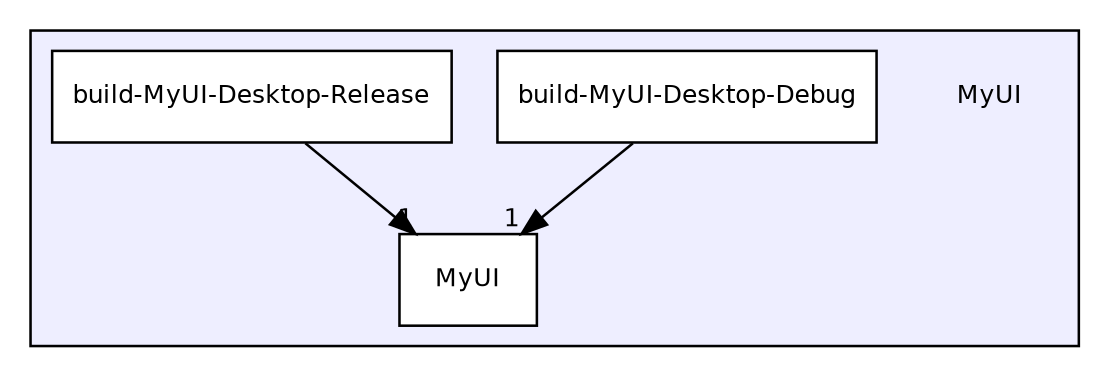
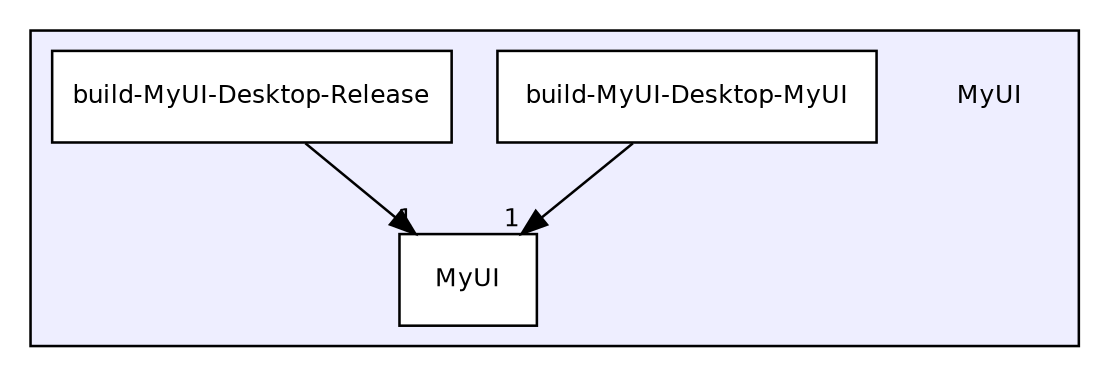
(687, 97) -> (687, 97)
